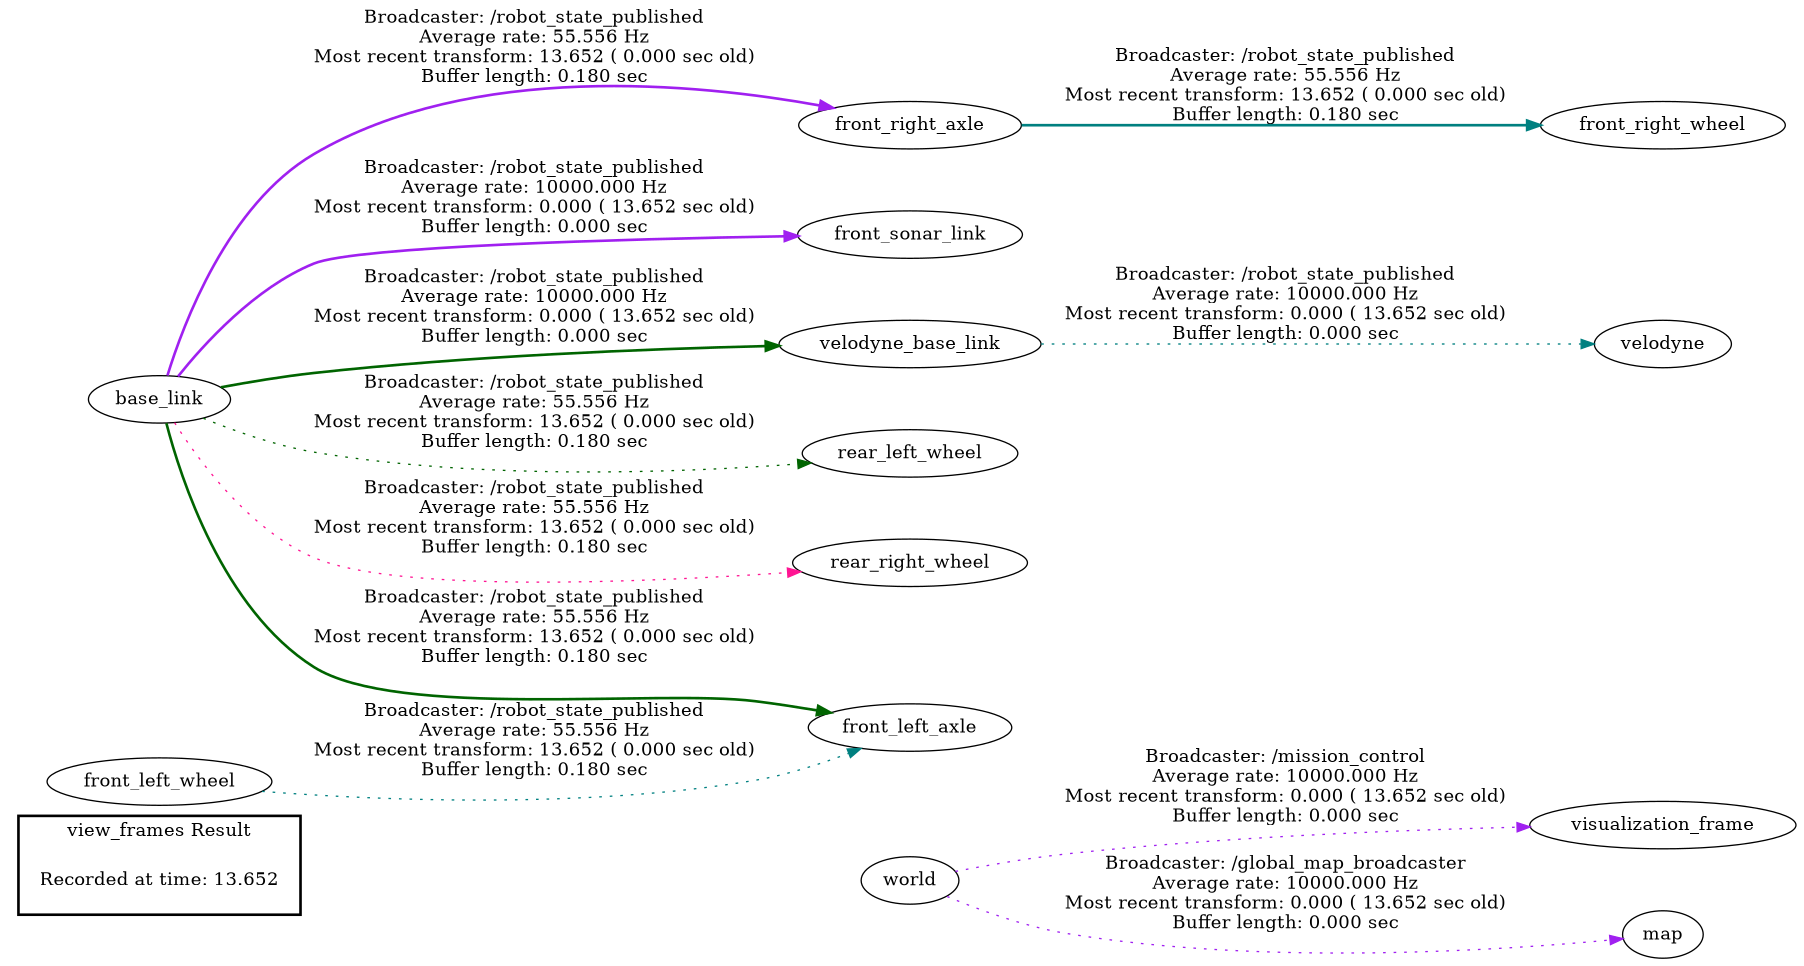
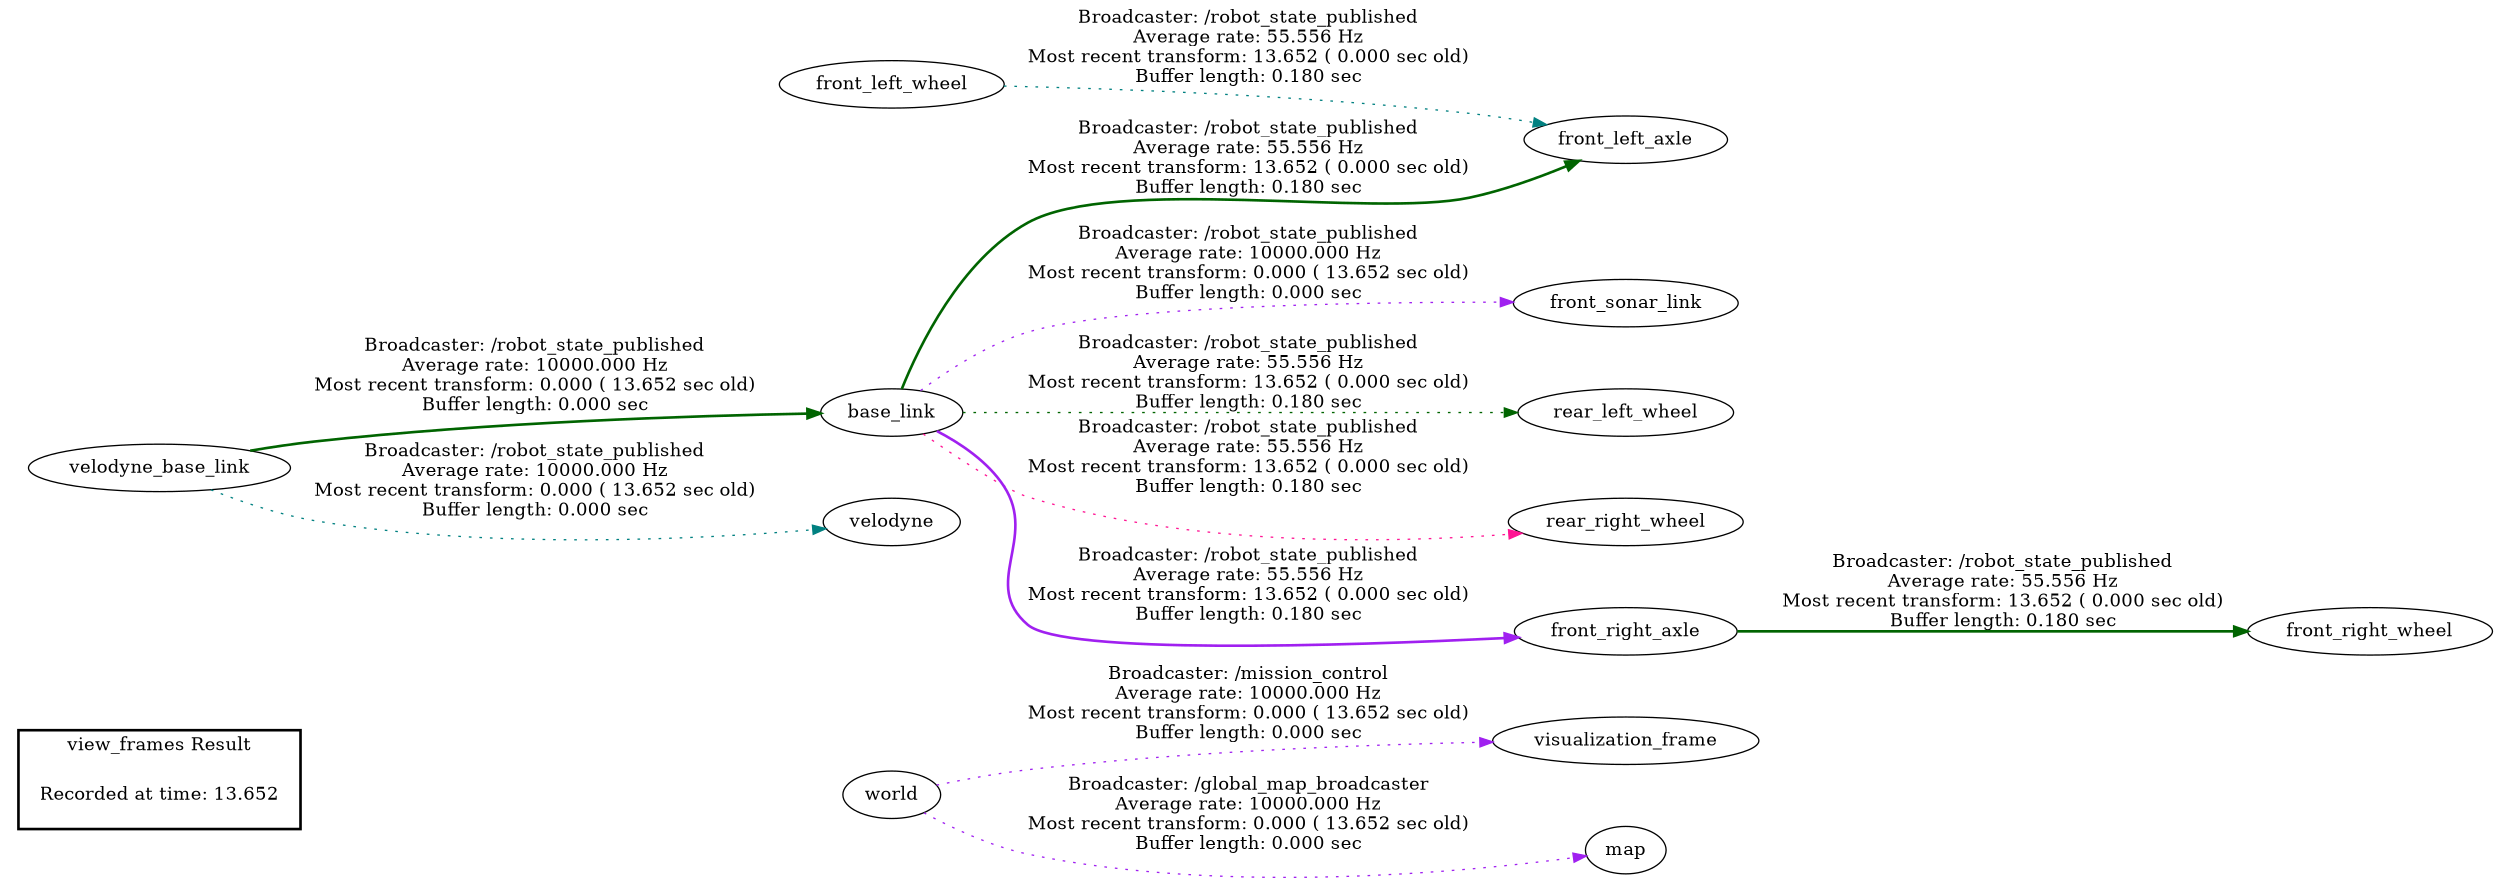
(1274, 125) -> (1986, 631)
(460, 247) -> (1202, 310)
(492, 358) -> (528, 424)
